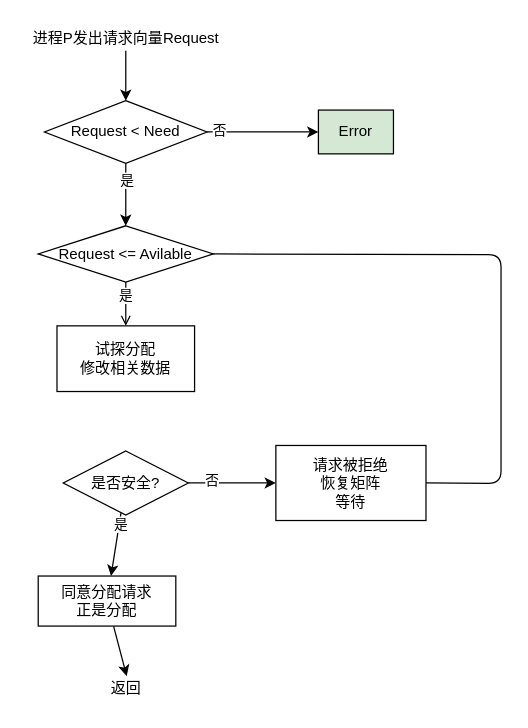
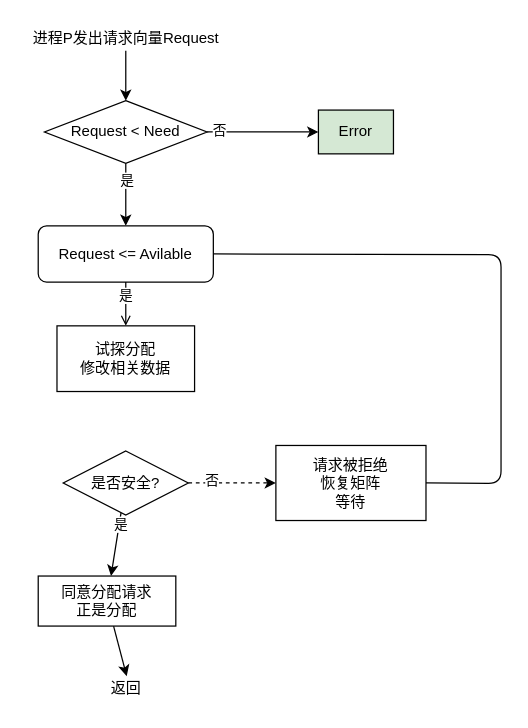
(126, 254) -> (126, 254)
(241, 483) -> (241, 483)
